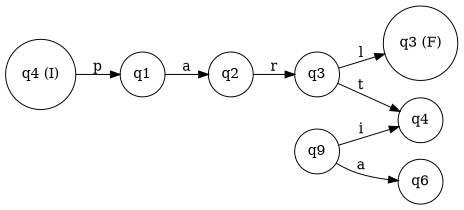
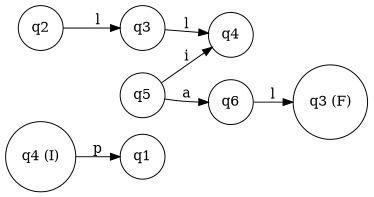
(357, 63) -> (268, 102)
(274, 67) -> (98, 21)
(182, 74) -> none
(361, 86) -> (187, 25)
(317, 151) -> (143, 95)
